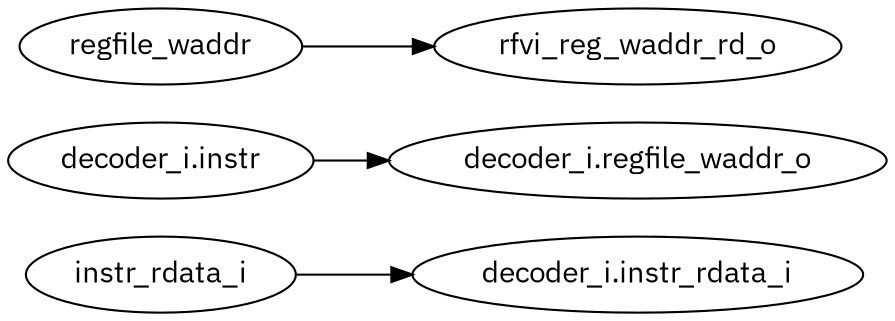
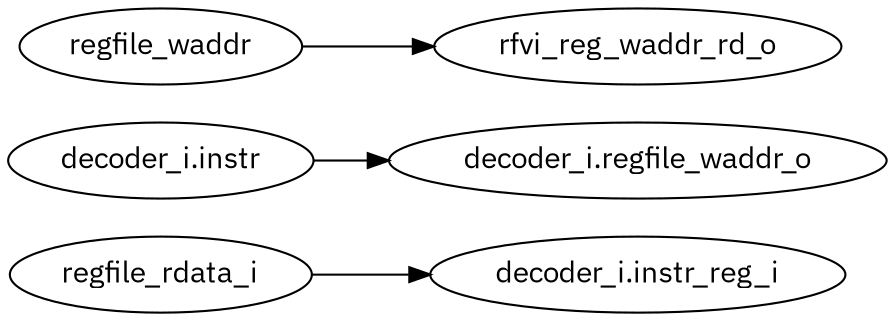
(161, 275) -> (161, 275)
(638, 275) -> (638, 275)
